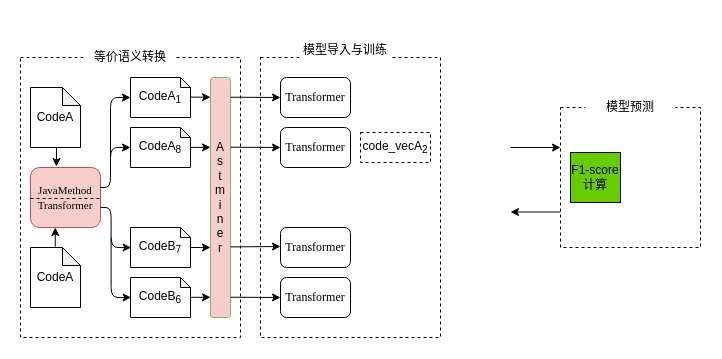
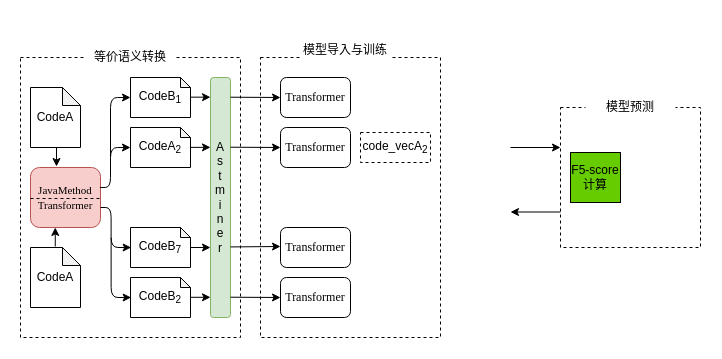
(161, 98) -> (161, 98)
(161, 148) -> (161, 148)
(596, 178) -> (596, 178)
(221, 198) -> (221, 198)
(161, 298) -> (161, 298)
